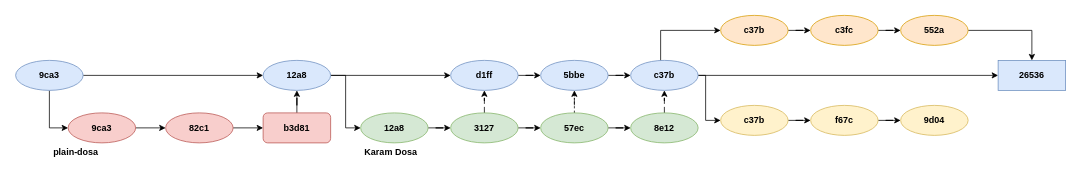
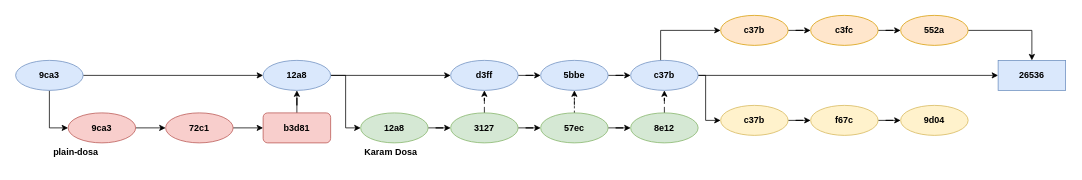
(484, 75) -> (484, 75)
(199, 128) -> (199, 128)
